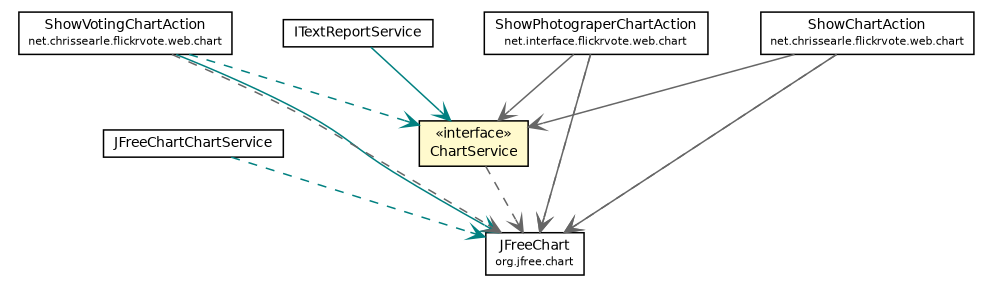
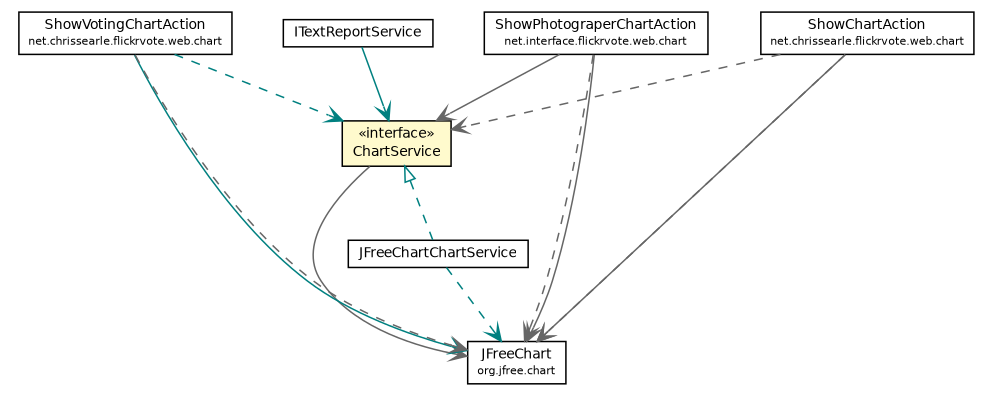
(669, 89) -> (623, 90)
(501, 193) -> (316, 269)
none -> (422, 210)
